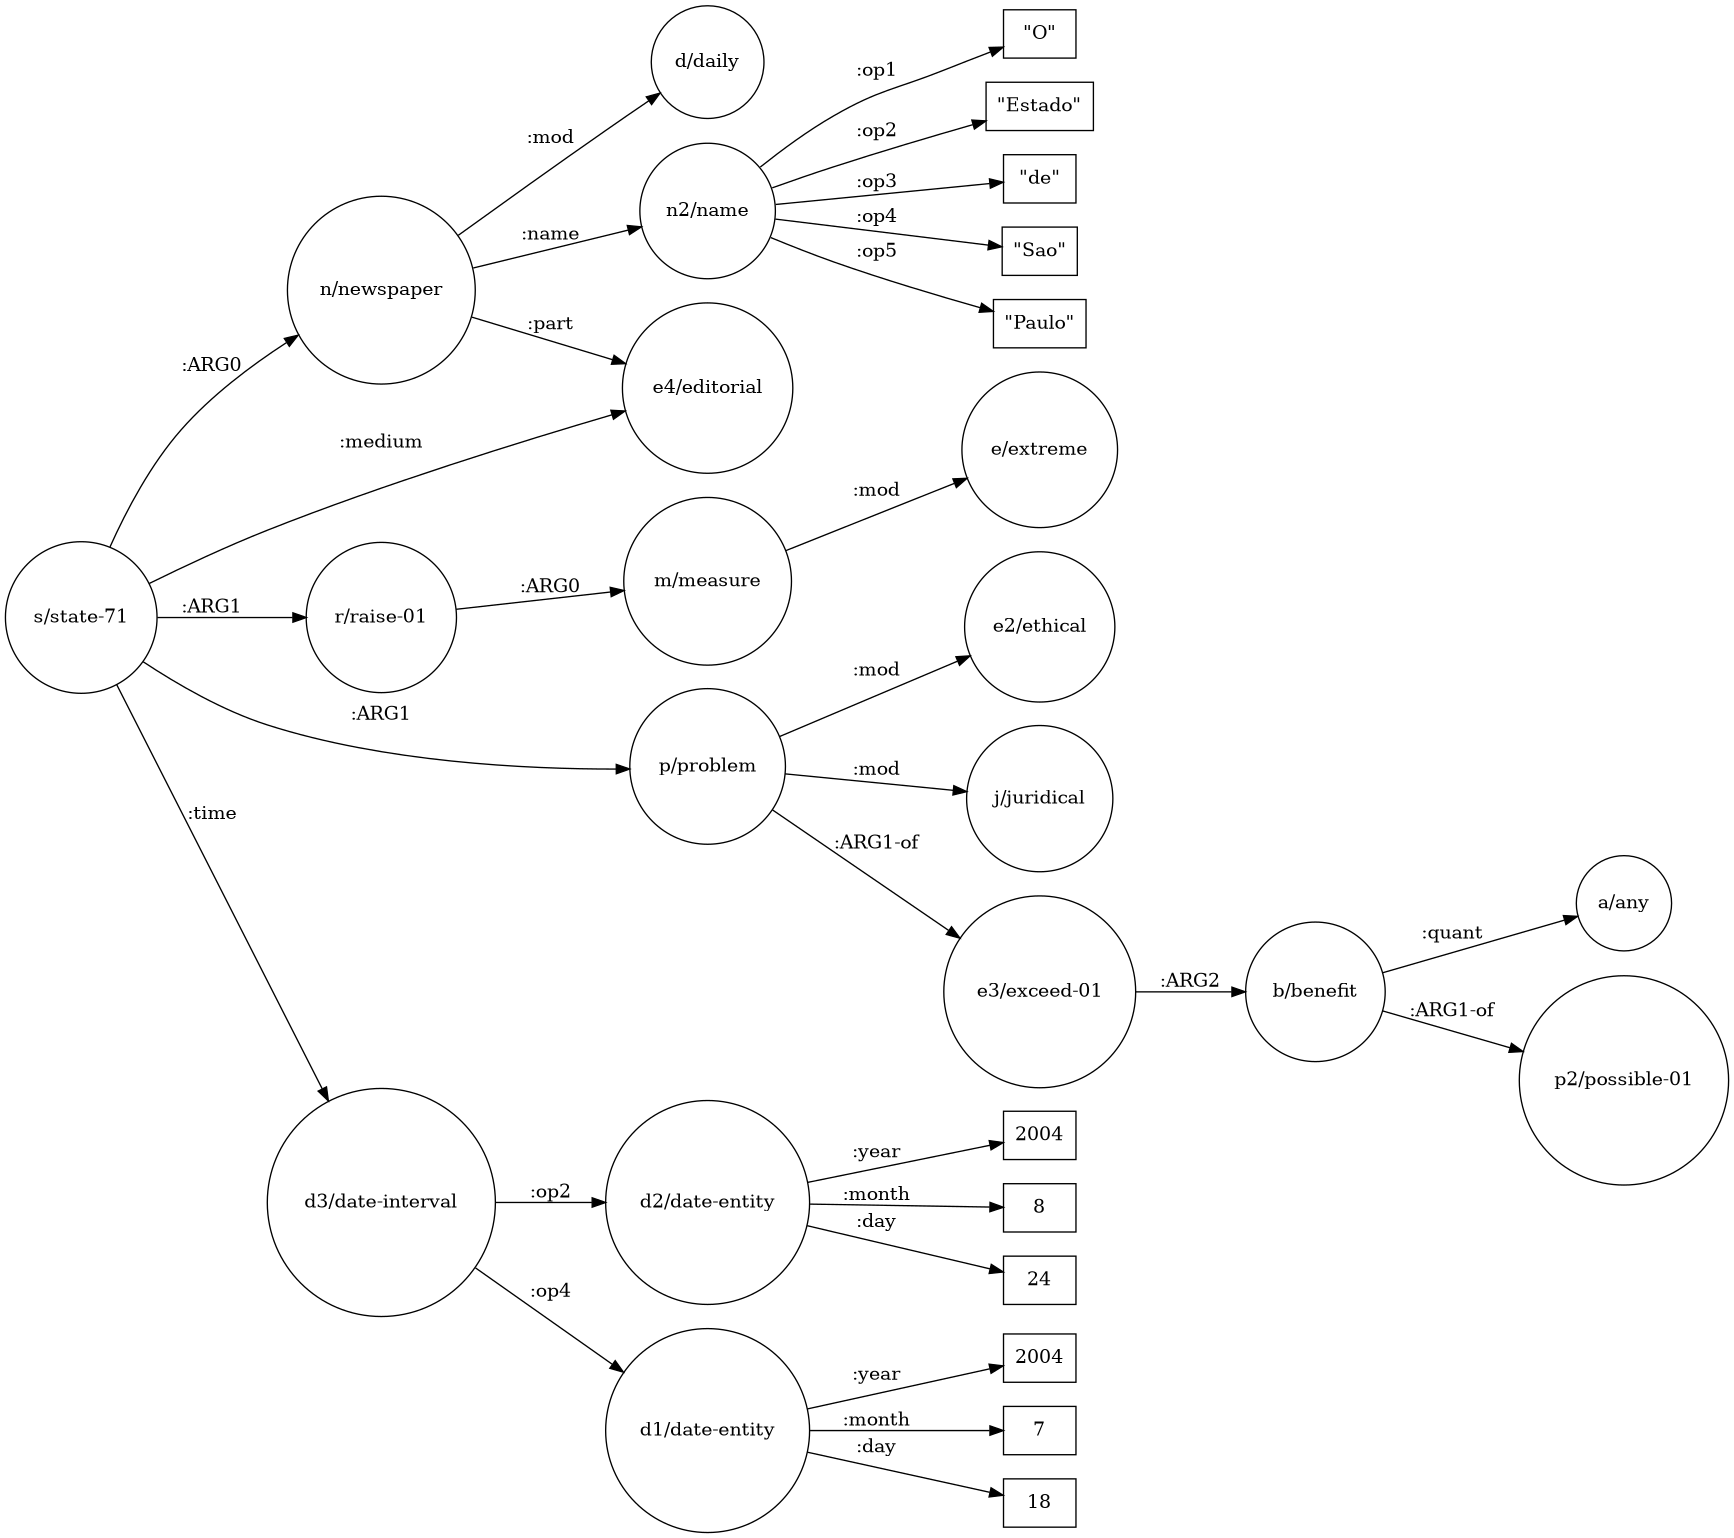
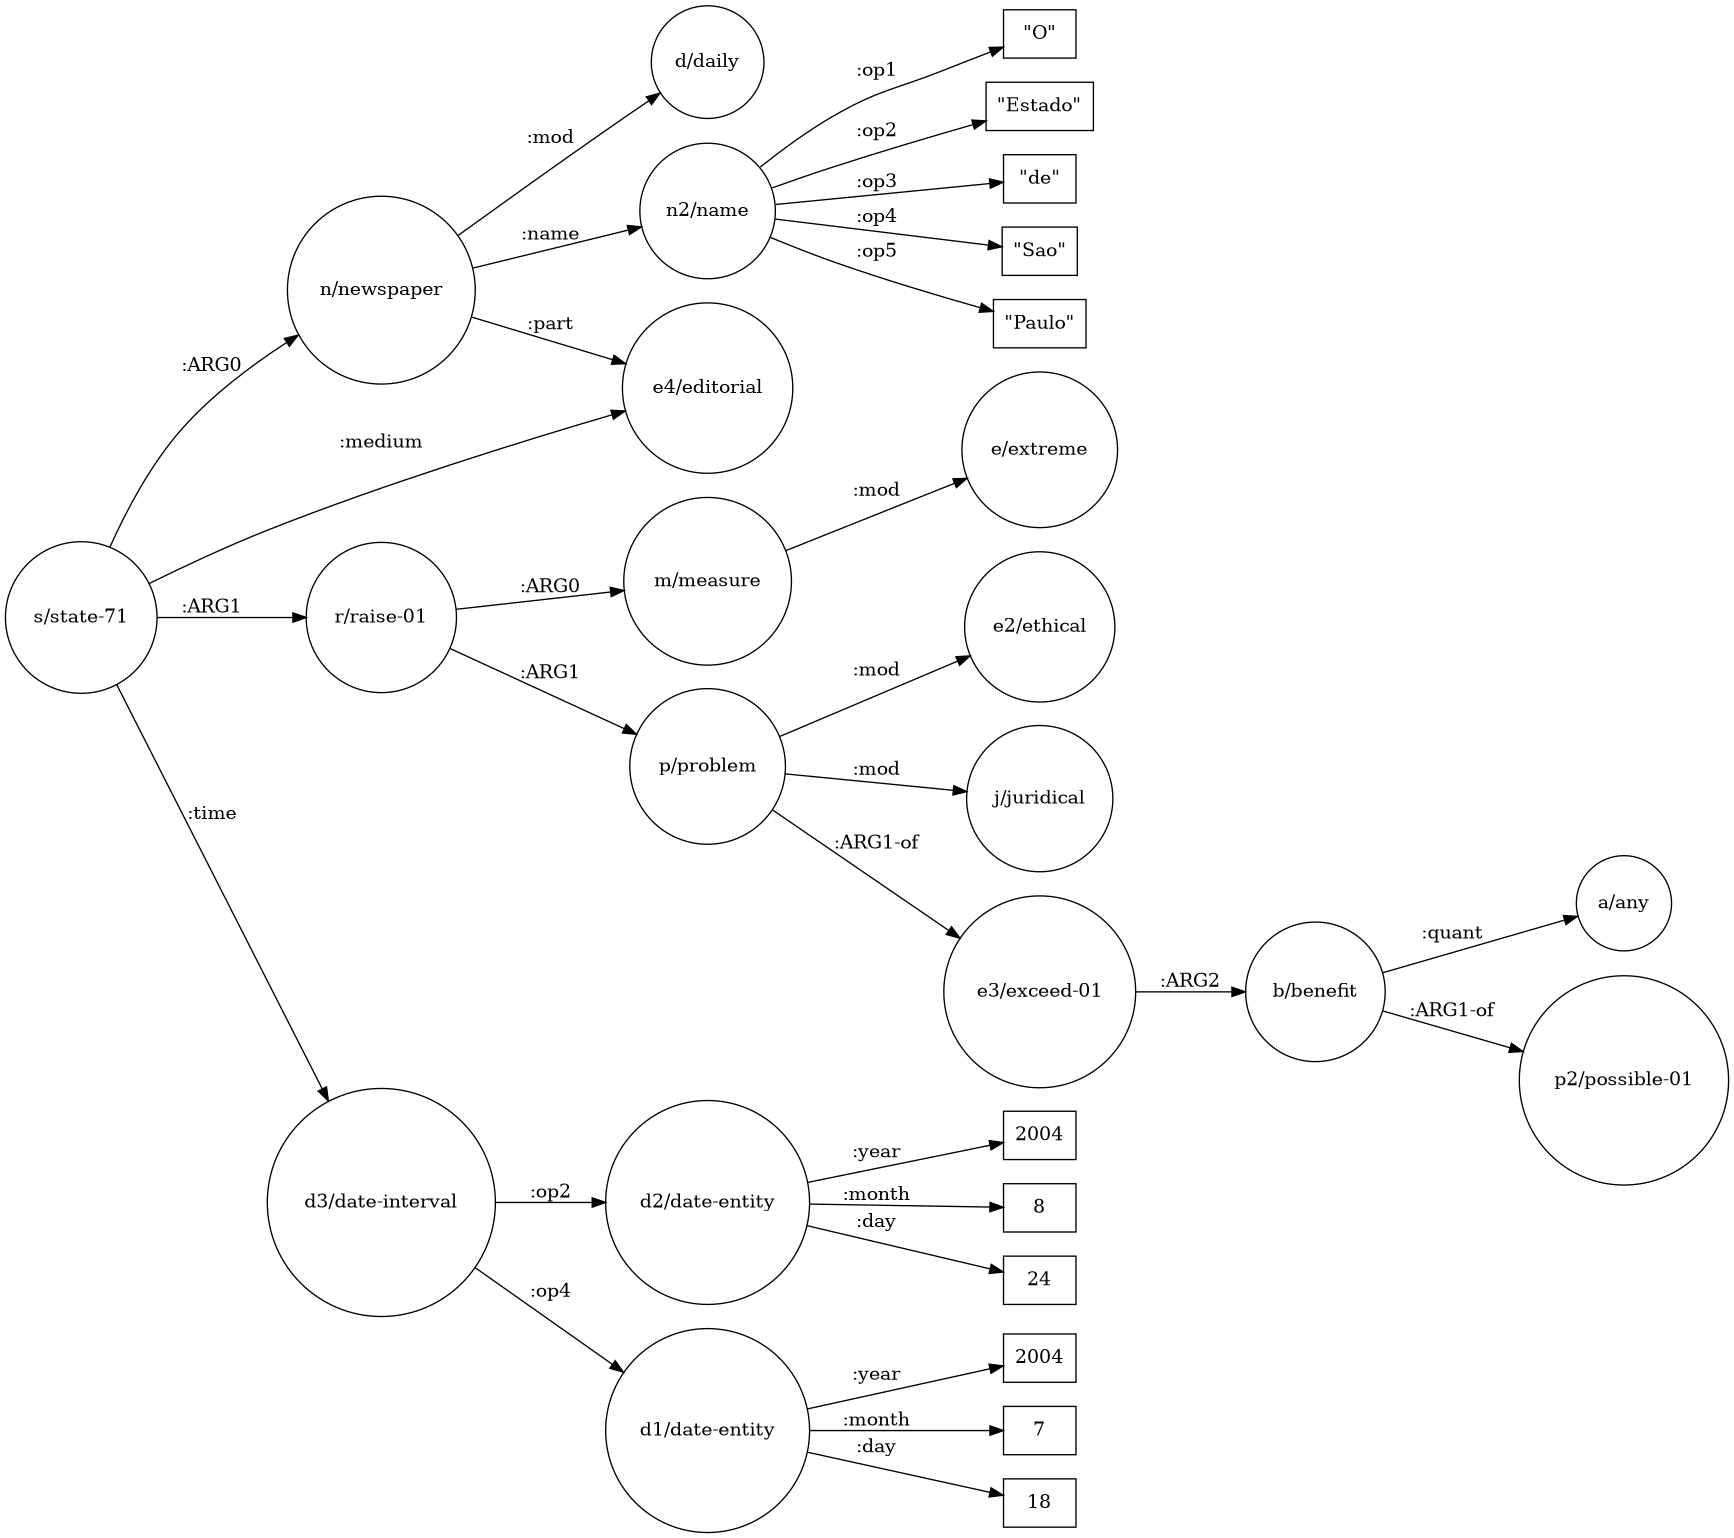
(371, 750) -> (537, 689)
